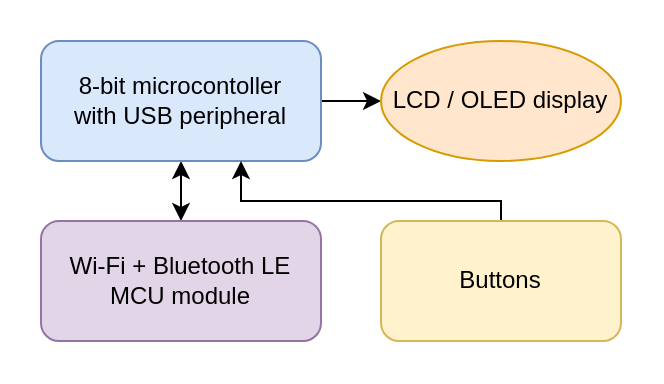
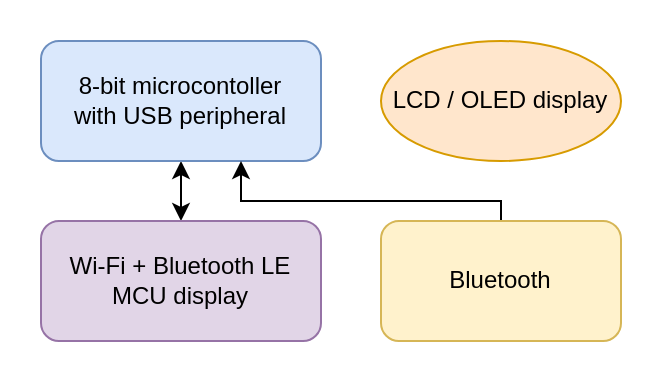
(358, 101) -> none
(181, 281) -> (181, 281)
(501, 281) -> (501, 281)
